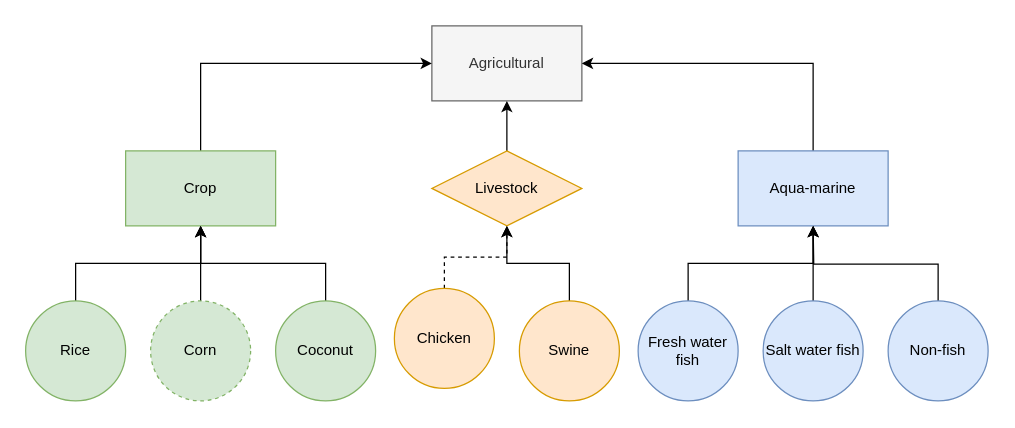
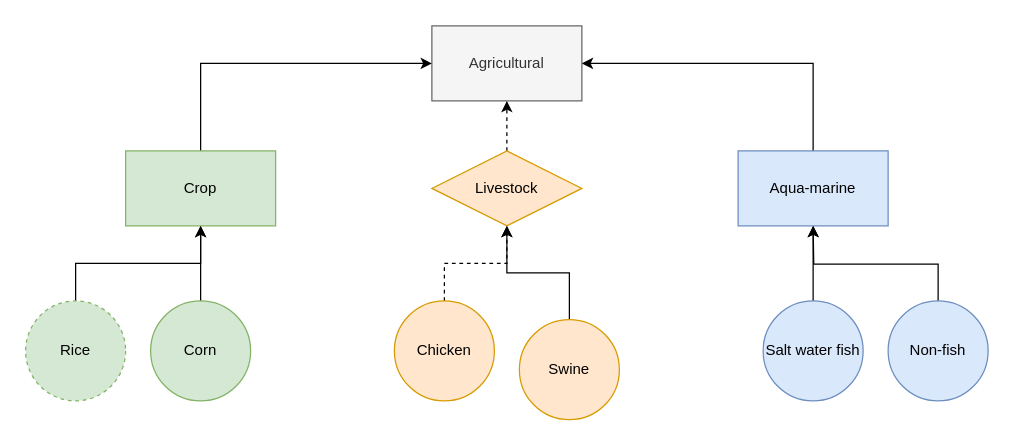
(507, 130) -> (507, 130)
(283, 263) -> none
(730, 263) -> none
(444, 338) -> (444, 351)
(76, 351) -> (76, 351)
(201, 351) -> (201, 351)
(326, 351) -> none
(569, 351) -> (569, 369)
(688, 351) -> none
